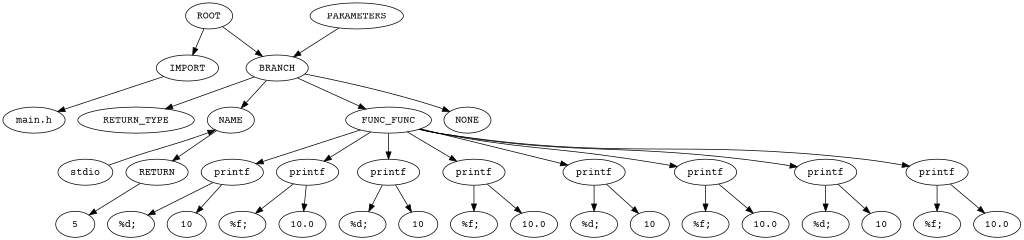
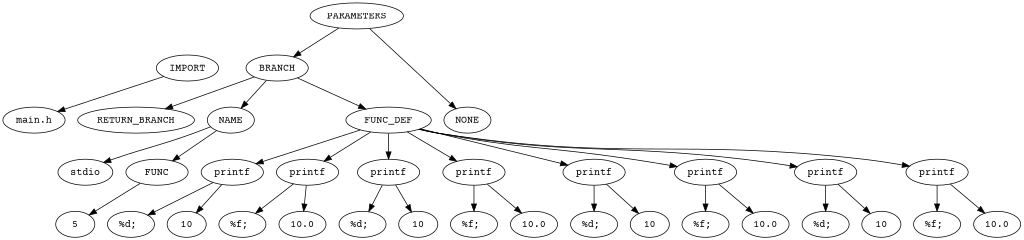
(209, 16) -> none
(374, 89) -> (410, 66)
(136, 120) -> (136, 120)
(389, 120) -> (389, 120)
(158, 149) -> (161, 144)
(157, 172) -> (157, 172)
